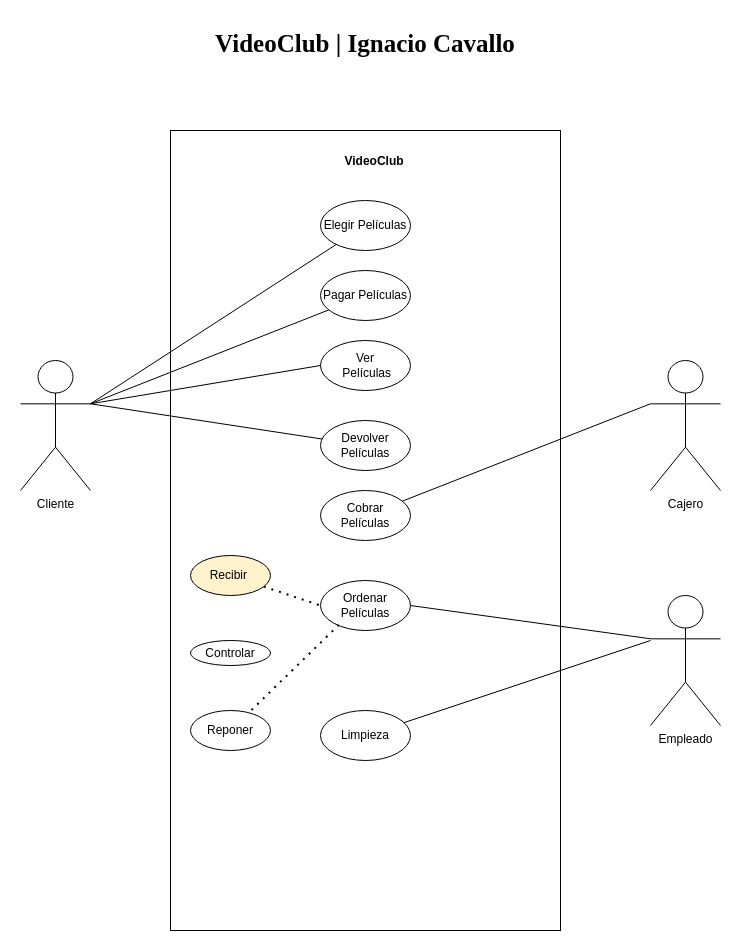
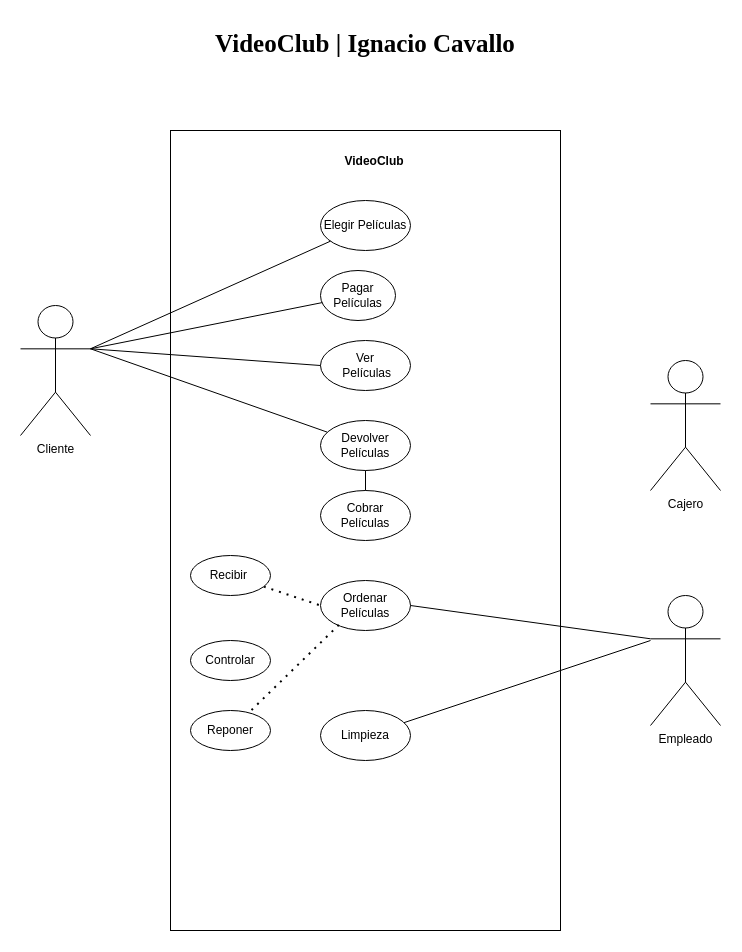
(366, 296) -> (358, 296)
(56, 426) -> (56, 371)
(525, 453) -> (366, 481)
(231, 576) -> (231, 576)
(231, 653) -> (231, 661)
